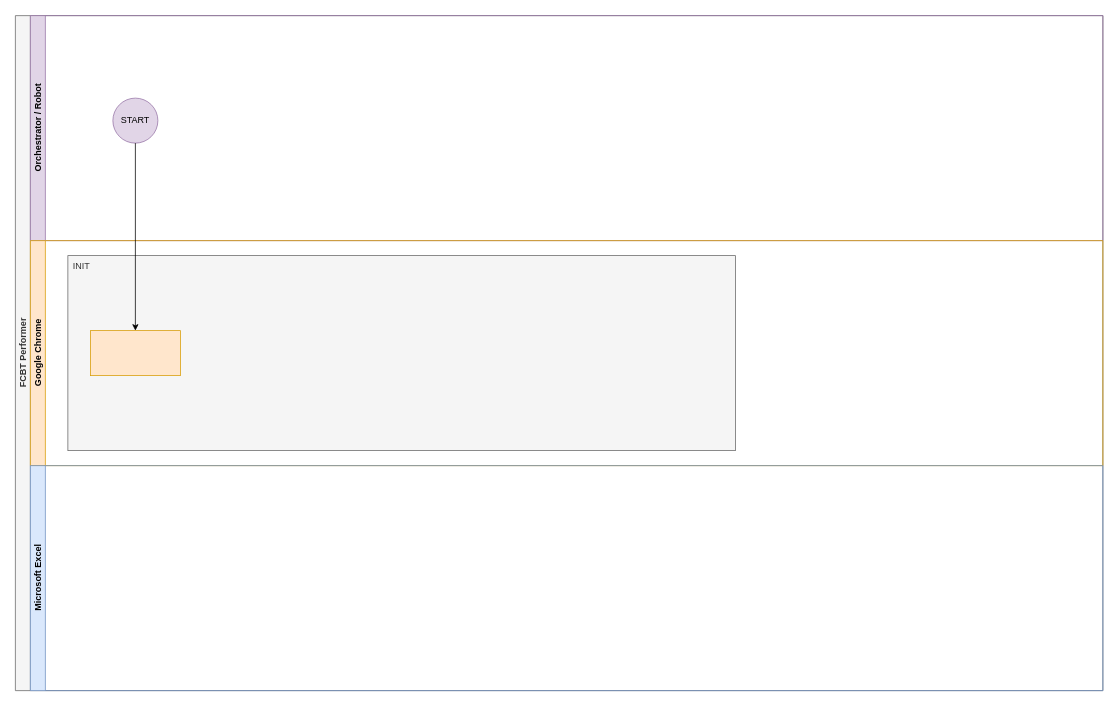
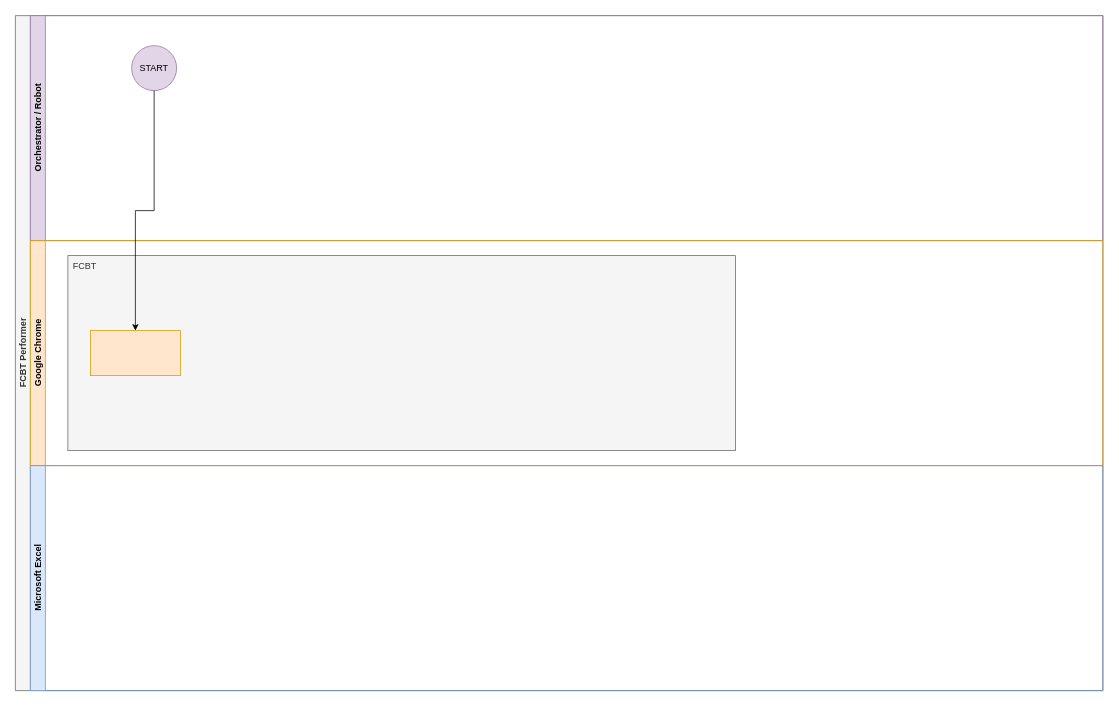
(135, 120) -> (154, 68)
(83, 266) -> (83, 266)
